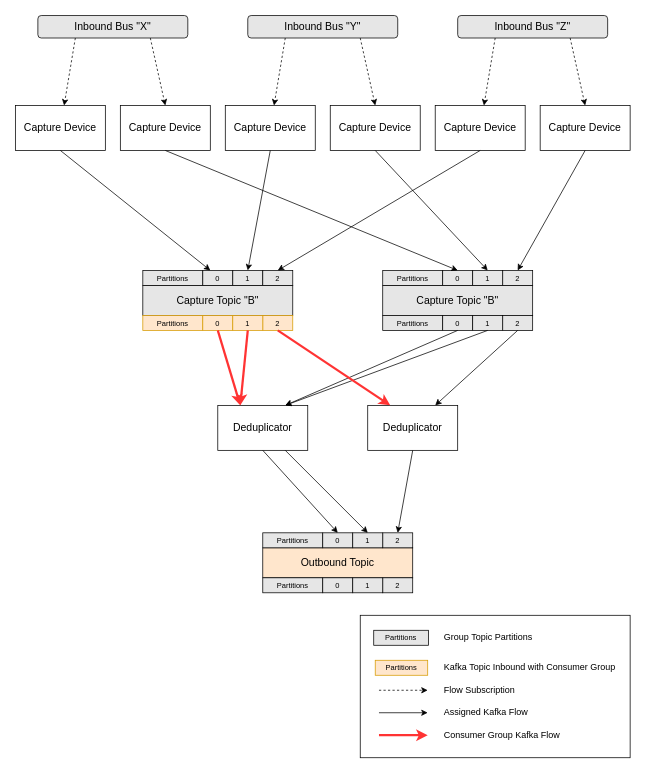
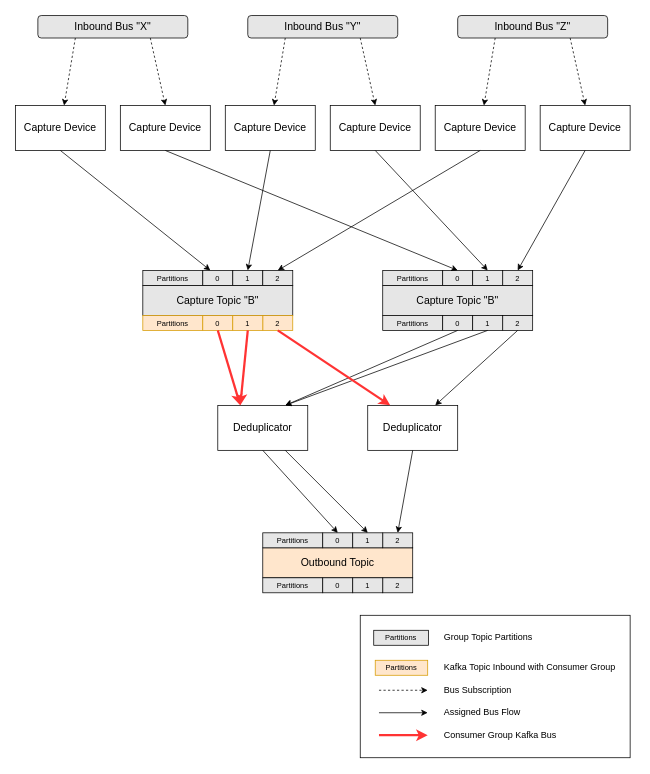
(483, 690) -> (481, 690)
(488, 713) -> (483, 713)
(503, 735) -> (501, 735)
